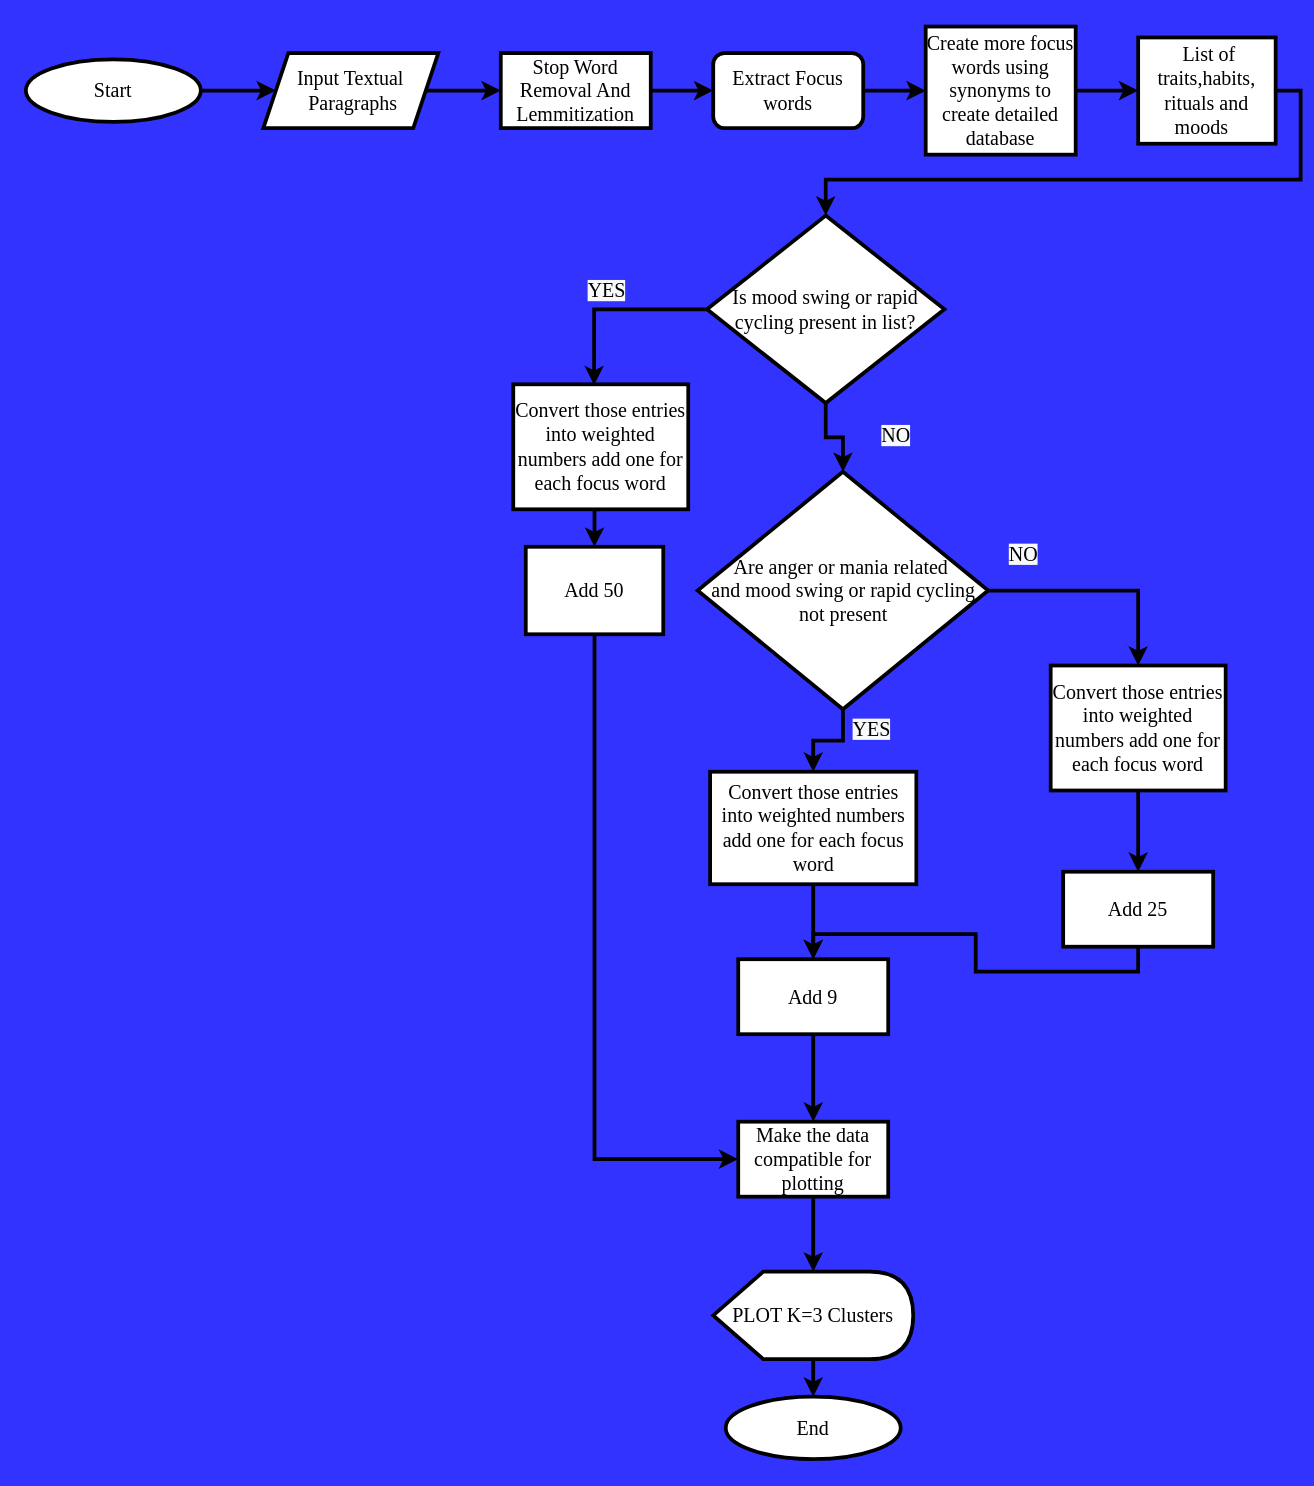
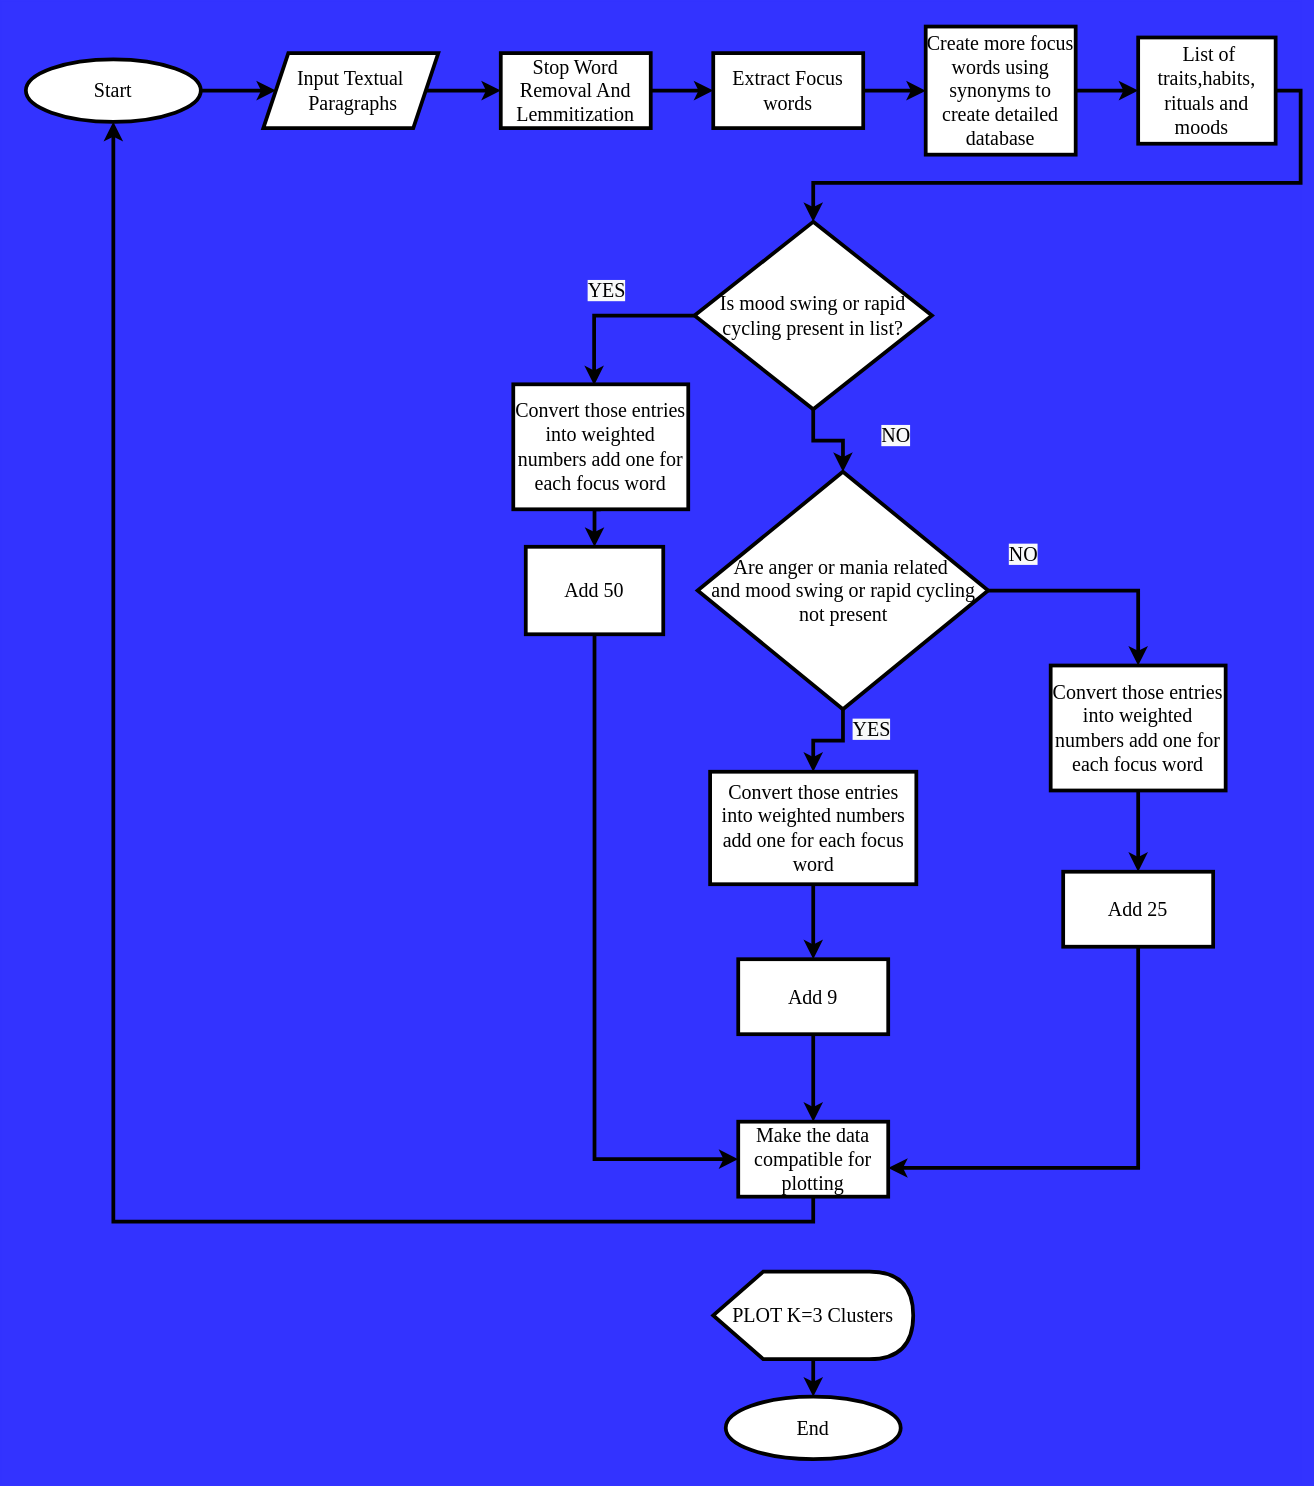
(788, 91) -> (788, 91)
(826, 309) -> (813, 316)
(976, 955) -> (1118, 1168)
(813, 1240) -> (113, 1029)
